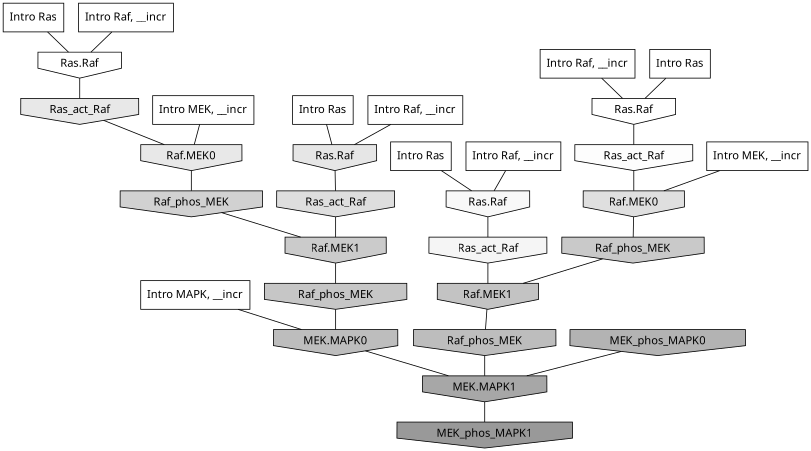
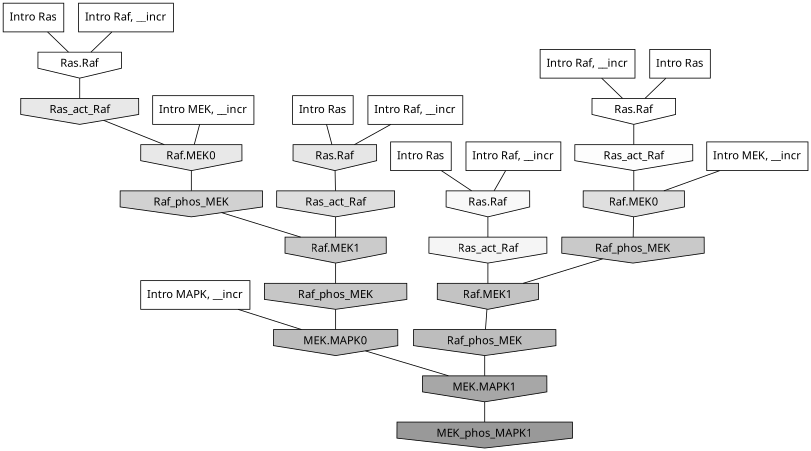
(658, 341) -> none
